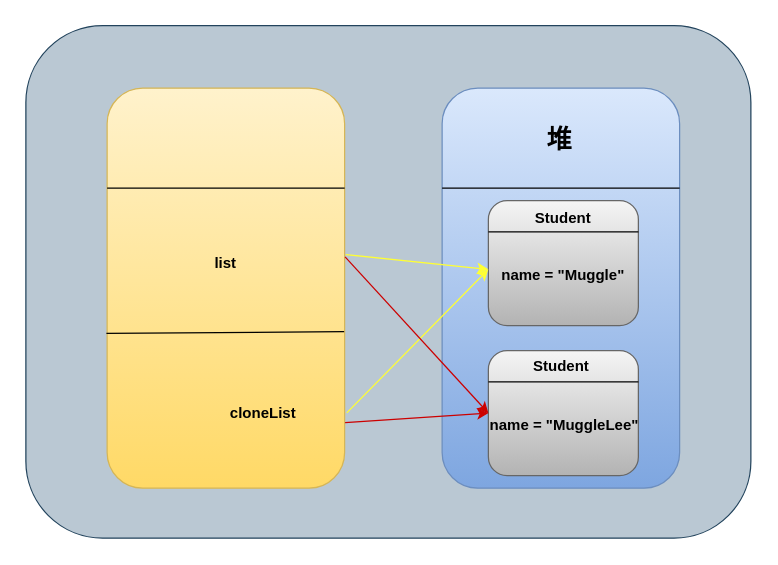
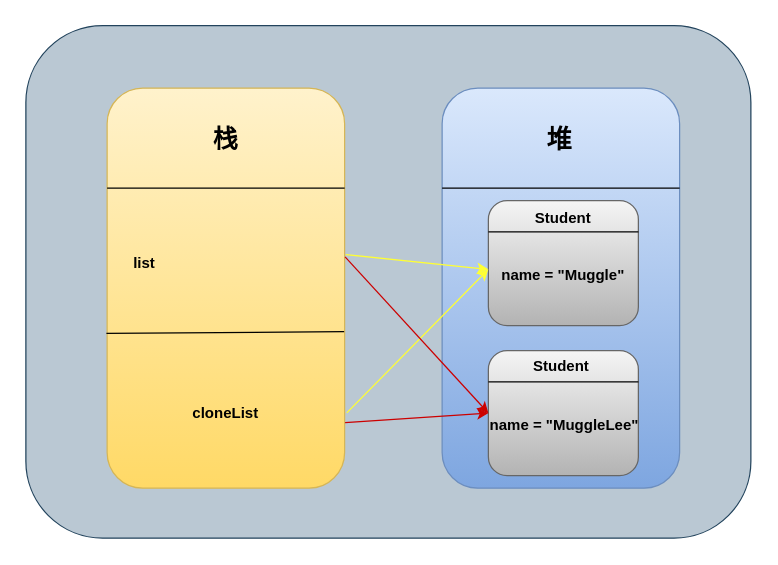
none -> (226, 138)
(226, 263) -> (144, 263)
(263, 413) -> (226, 413)
